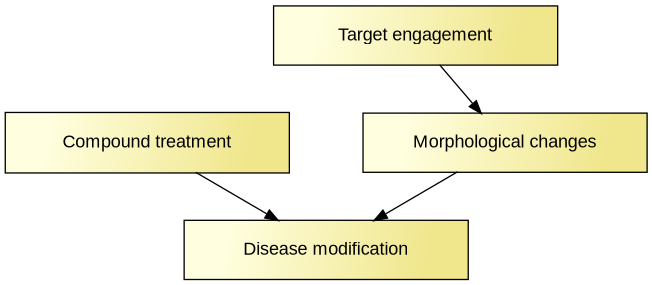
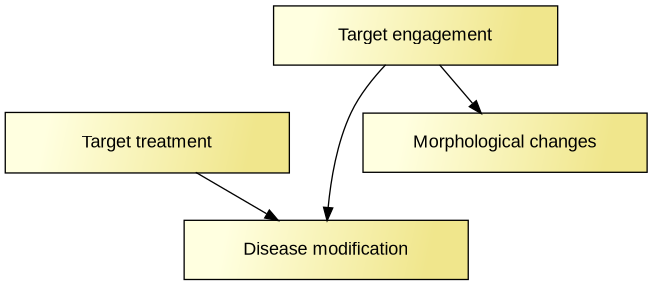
(147, 143) -> (147, 143)
(422, 193) -> (344, 131)
